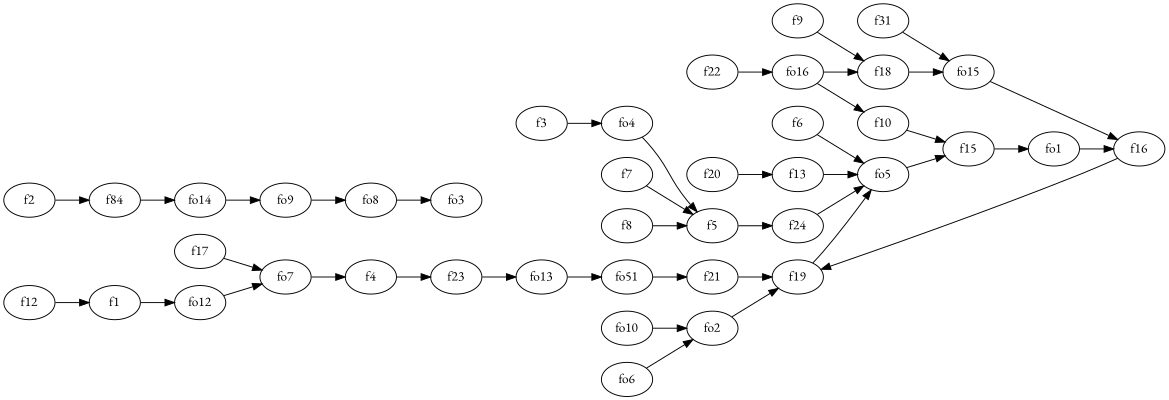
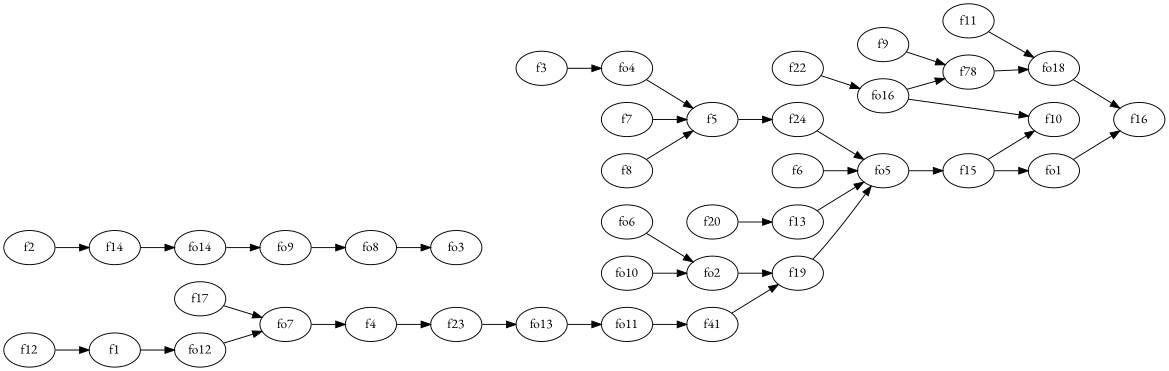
(883, 21) -> (969, 21)
(883, 72) -> (969, 72)
(969, 72) -> (1054, 68)
(921, 135) -> (1007, 148)
(115, 200) -> (115, 248)
(975, 215) -> none
(627, 277) -> (627, 324)
(712, 277) -> (712, 324)
